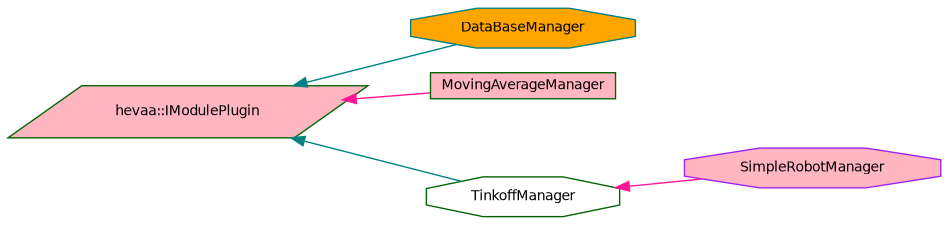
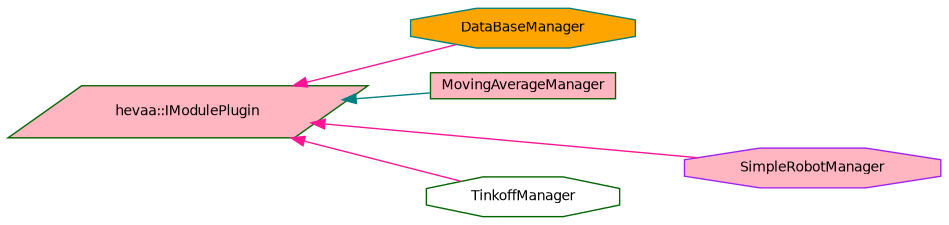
(381, 63) -> (381, 63)
(393, 96) -> (393, 96)
(383, 161) -> (383, 161)
(666, 183) -> (511, 141)
